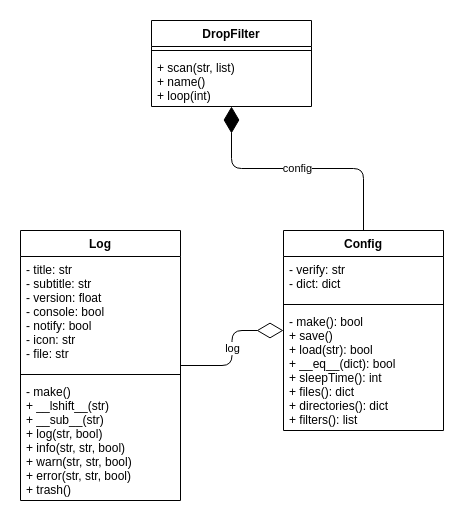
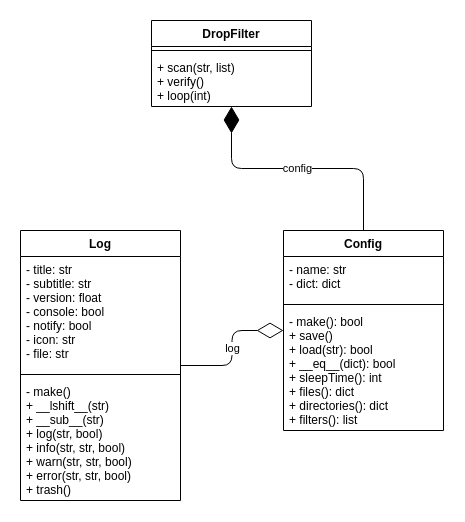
(206, 68) -> (206, 68)
(326, 270) -> (321, 270)
